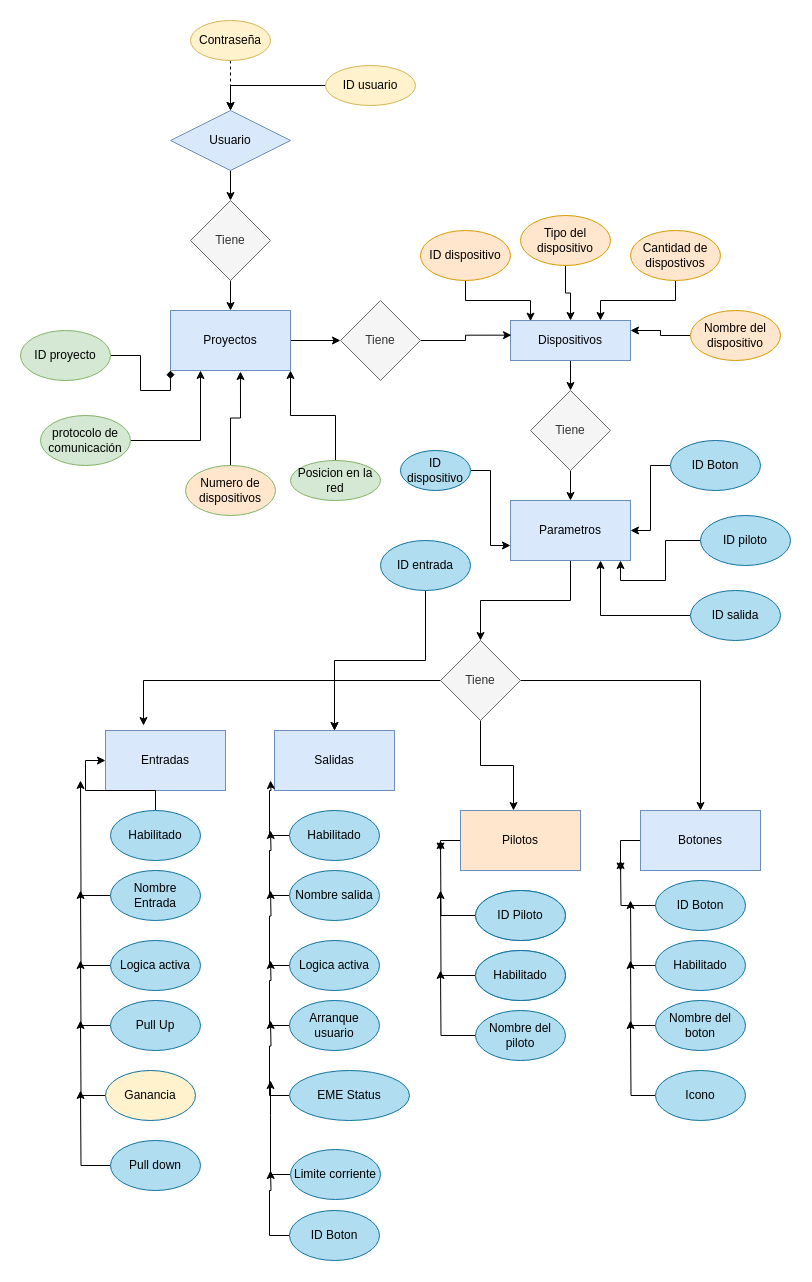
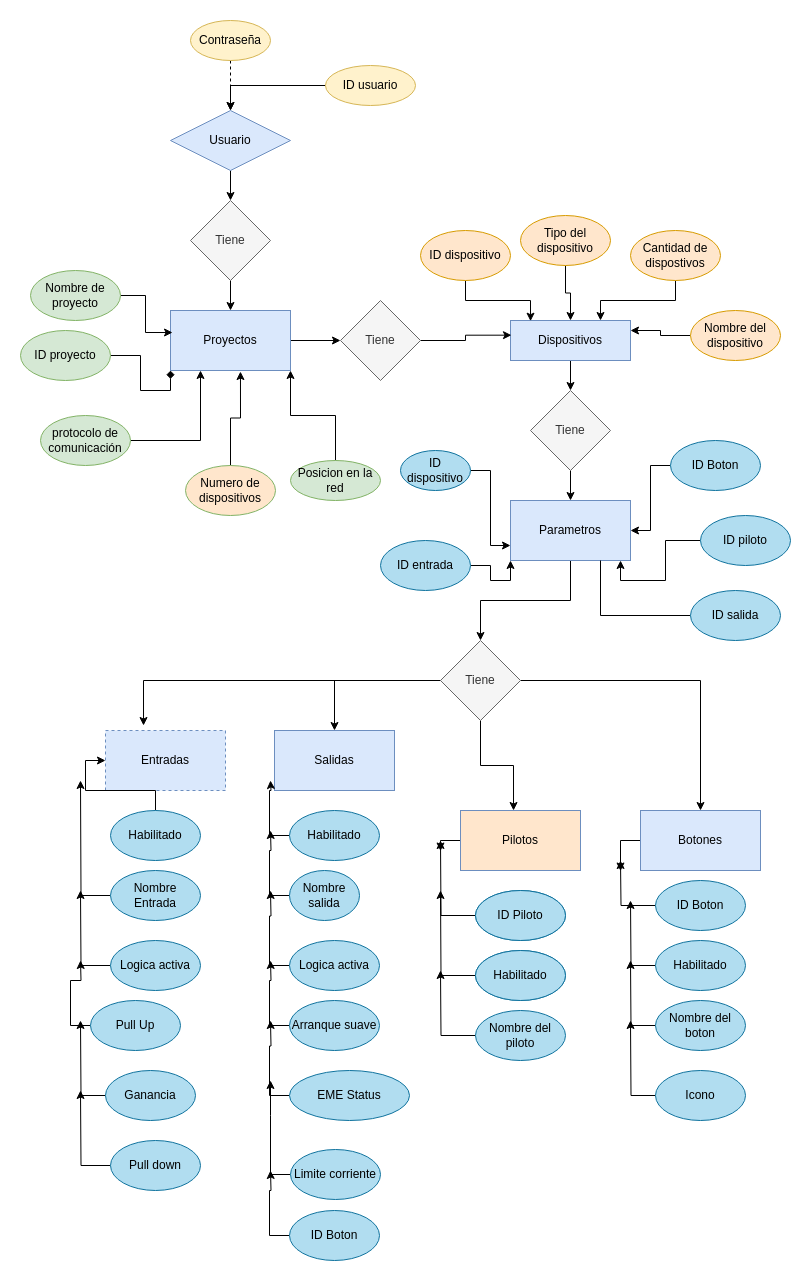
none -> (76, 296)
none -> (146, 312)
(601, 568) -> (601, 566)
(407, 661) -> (491, 580)
(166, 761) -> (166, 761)
(335, 896) -> (325, 896)
(156, 1026) -> (136, 1026)
(335, 1026) -> (335, 1026)
(151, 1096) -> (151, 1096)
